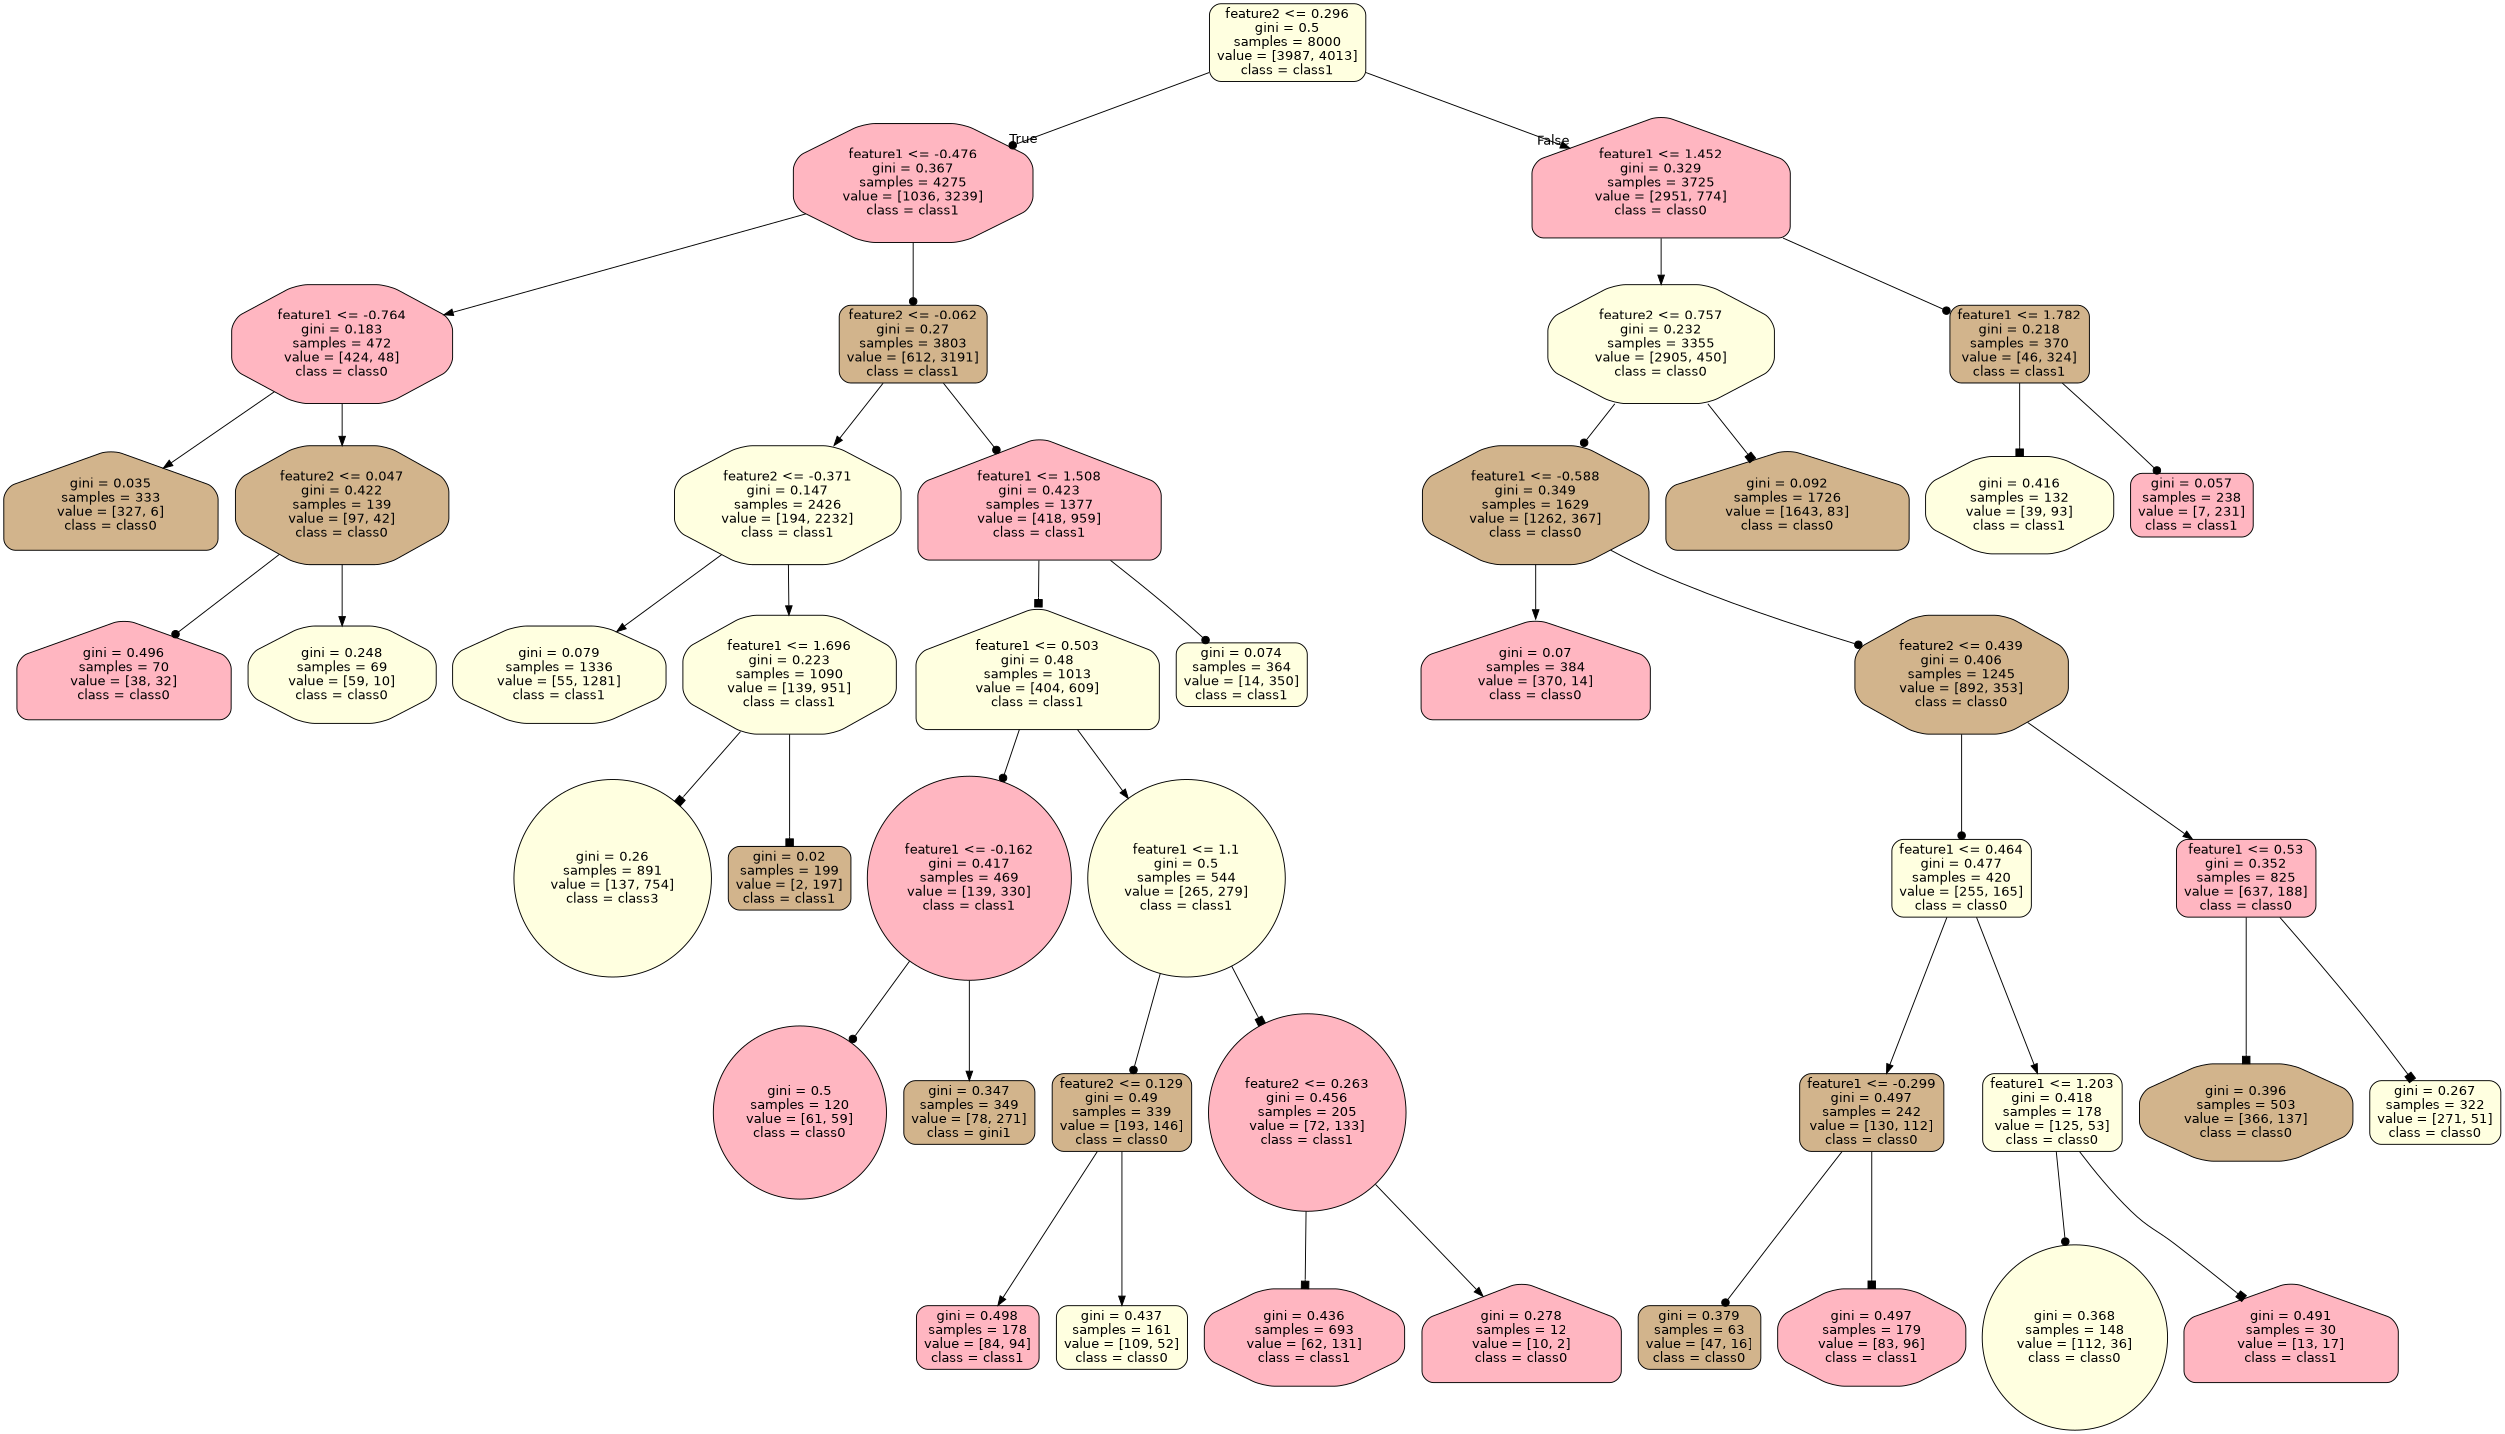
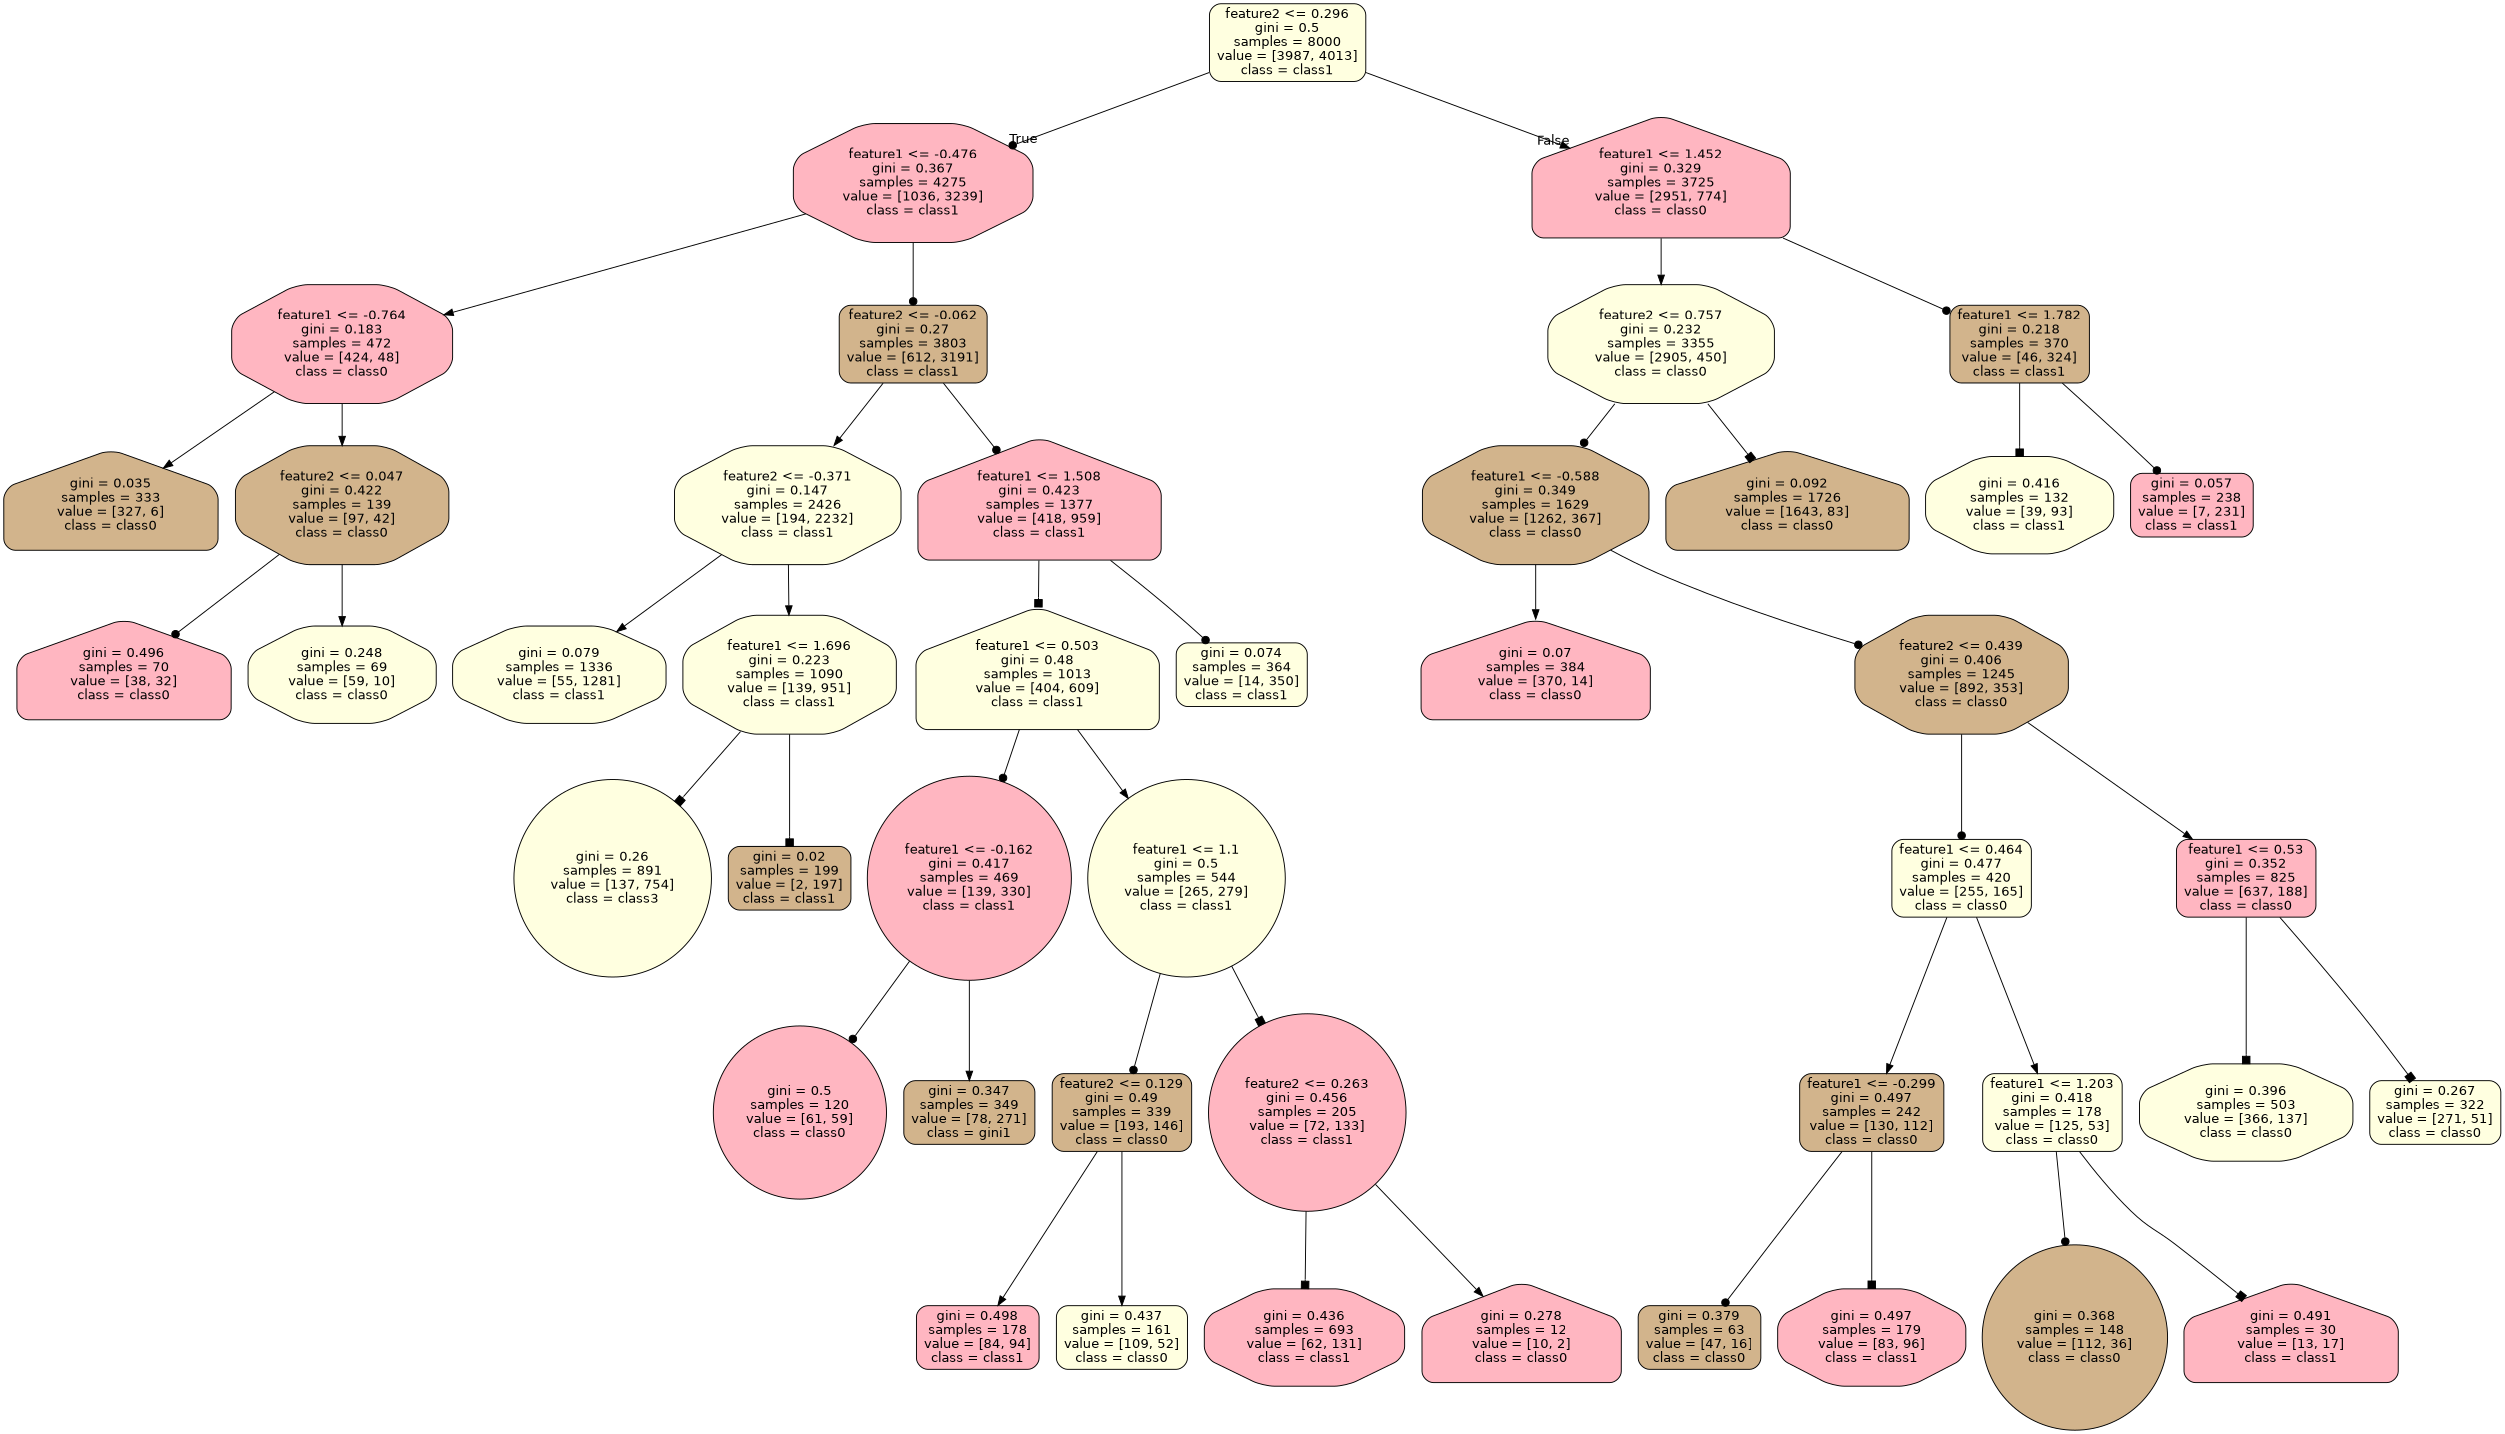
(2246, 1113) -> (2246, 1113)
(2075, 1338) -> (2075, 1338)
